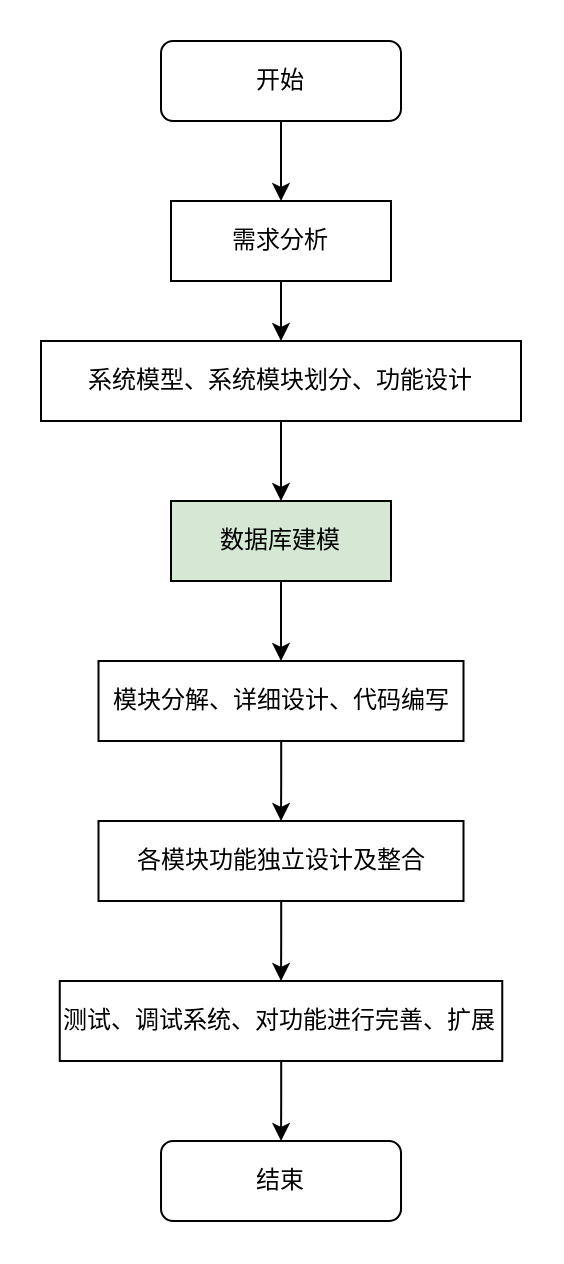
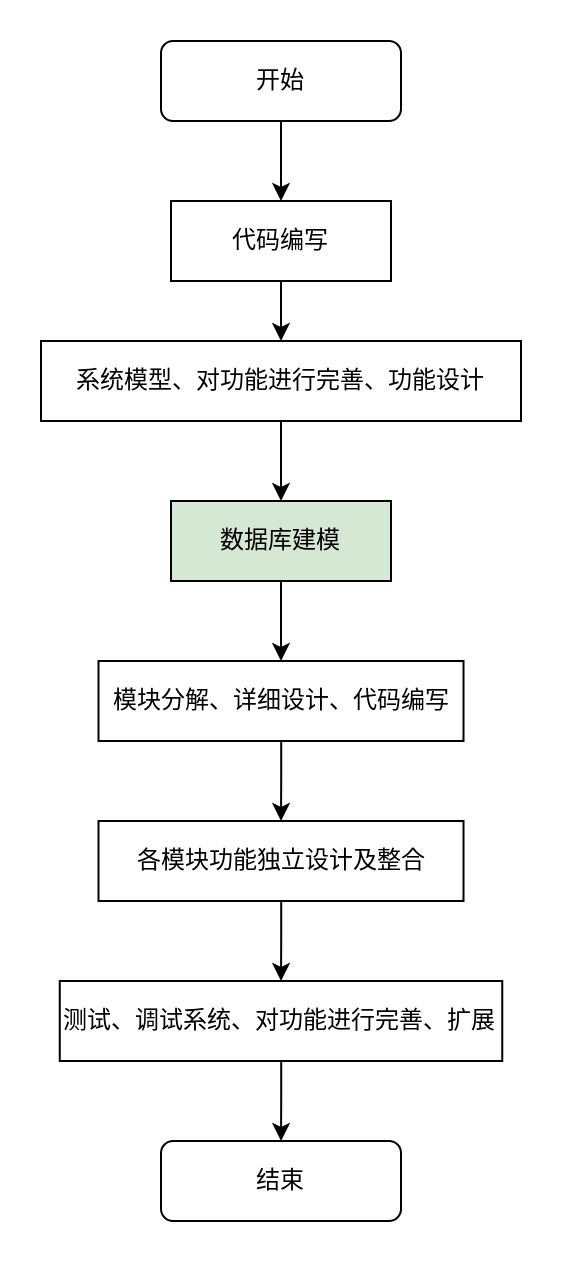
(281, 241) -> (281, 241)
(281, 381) -> (281, 381)
